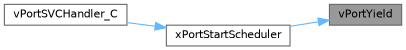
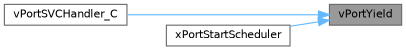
(141, 24) -> (223, 15)
